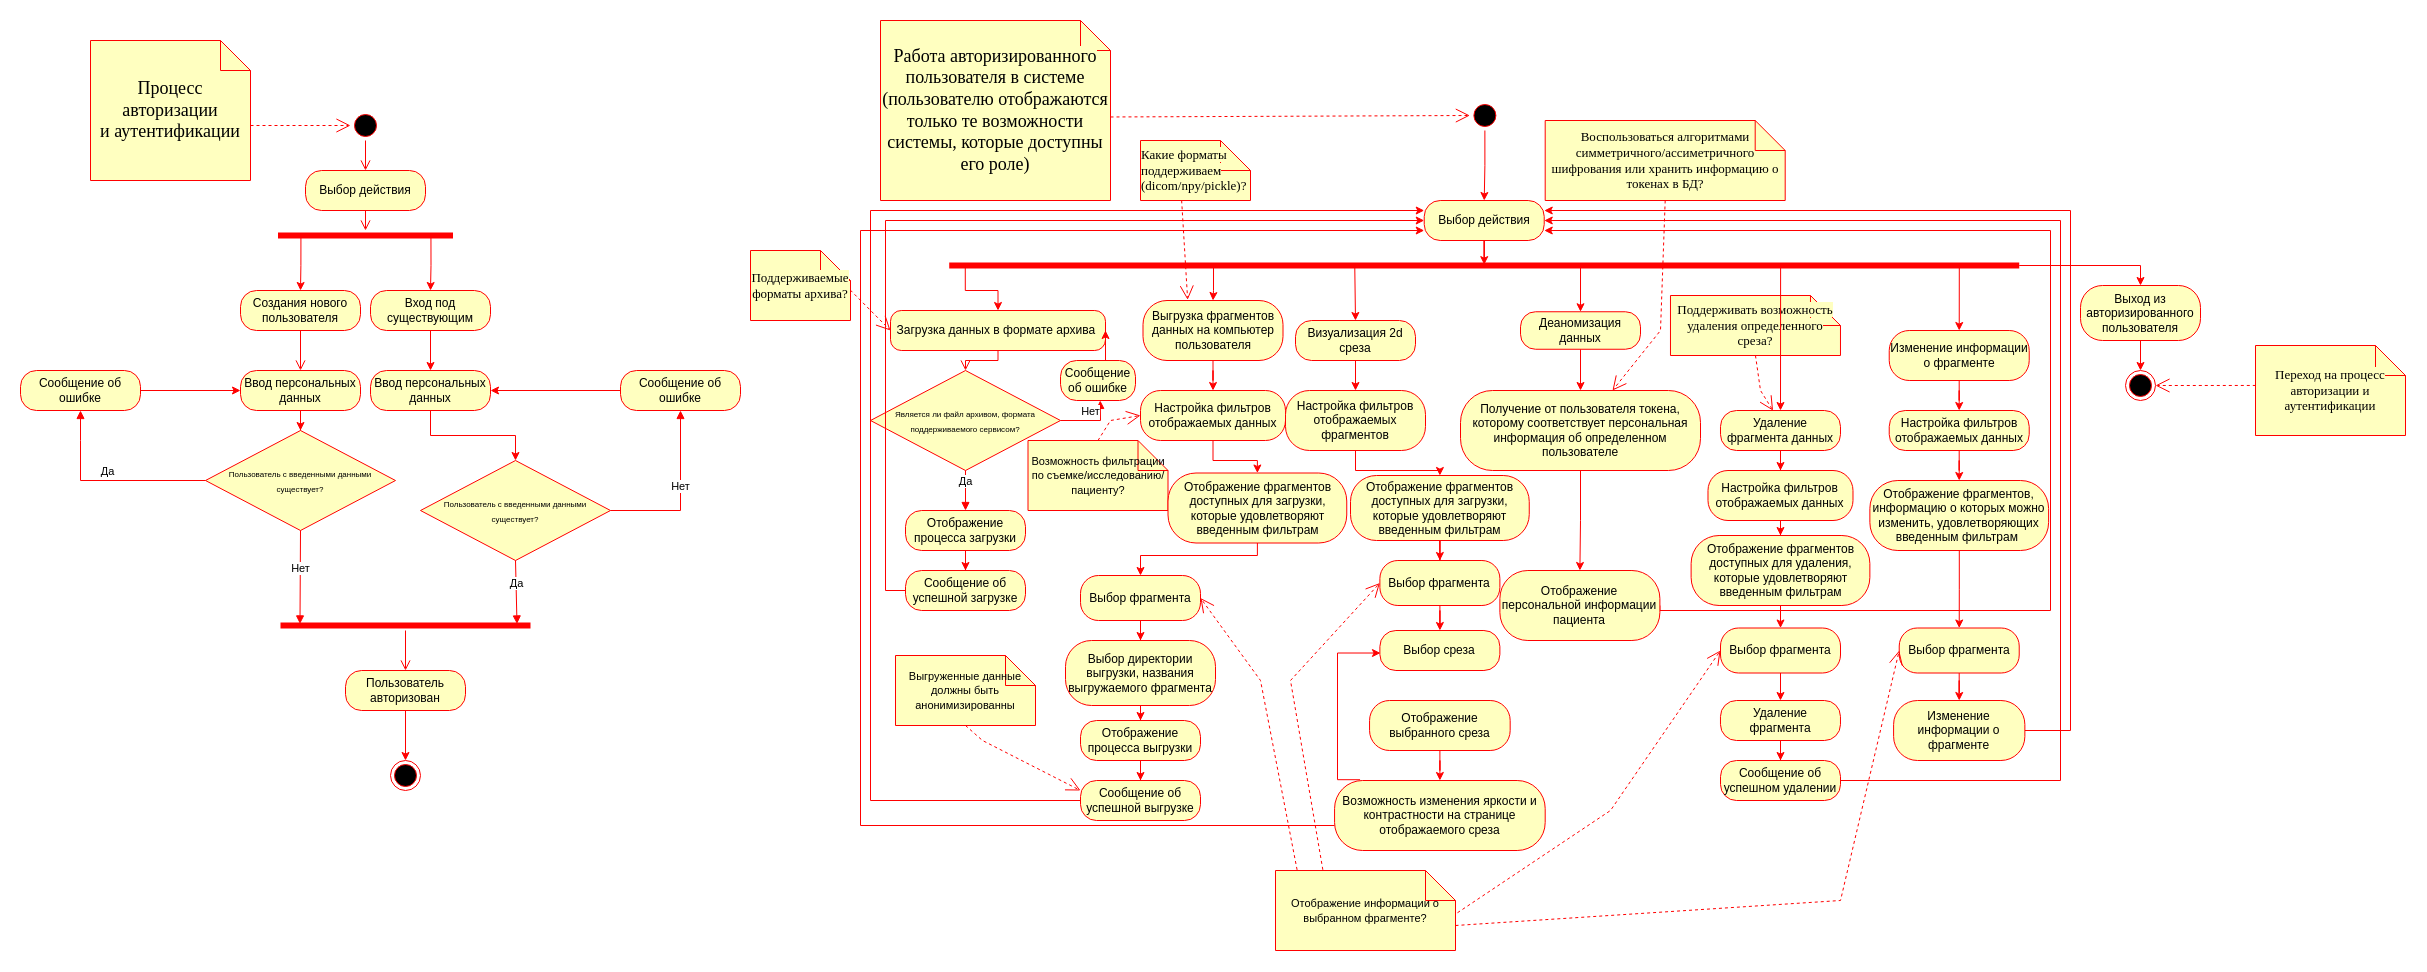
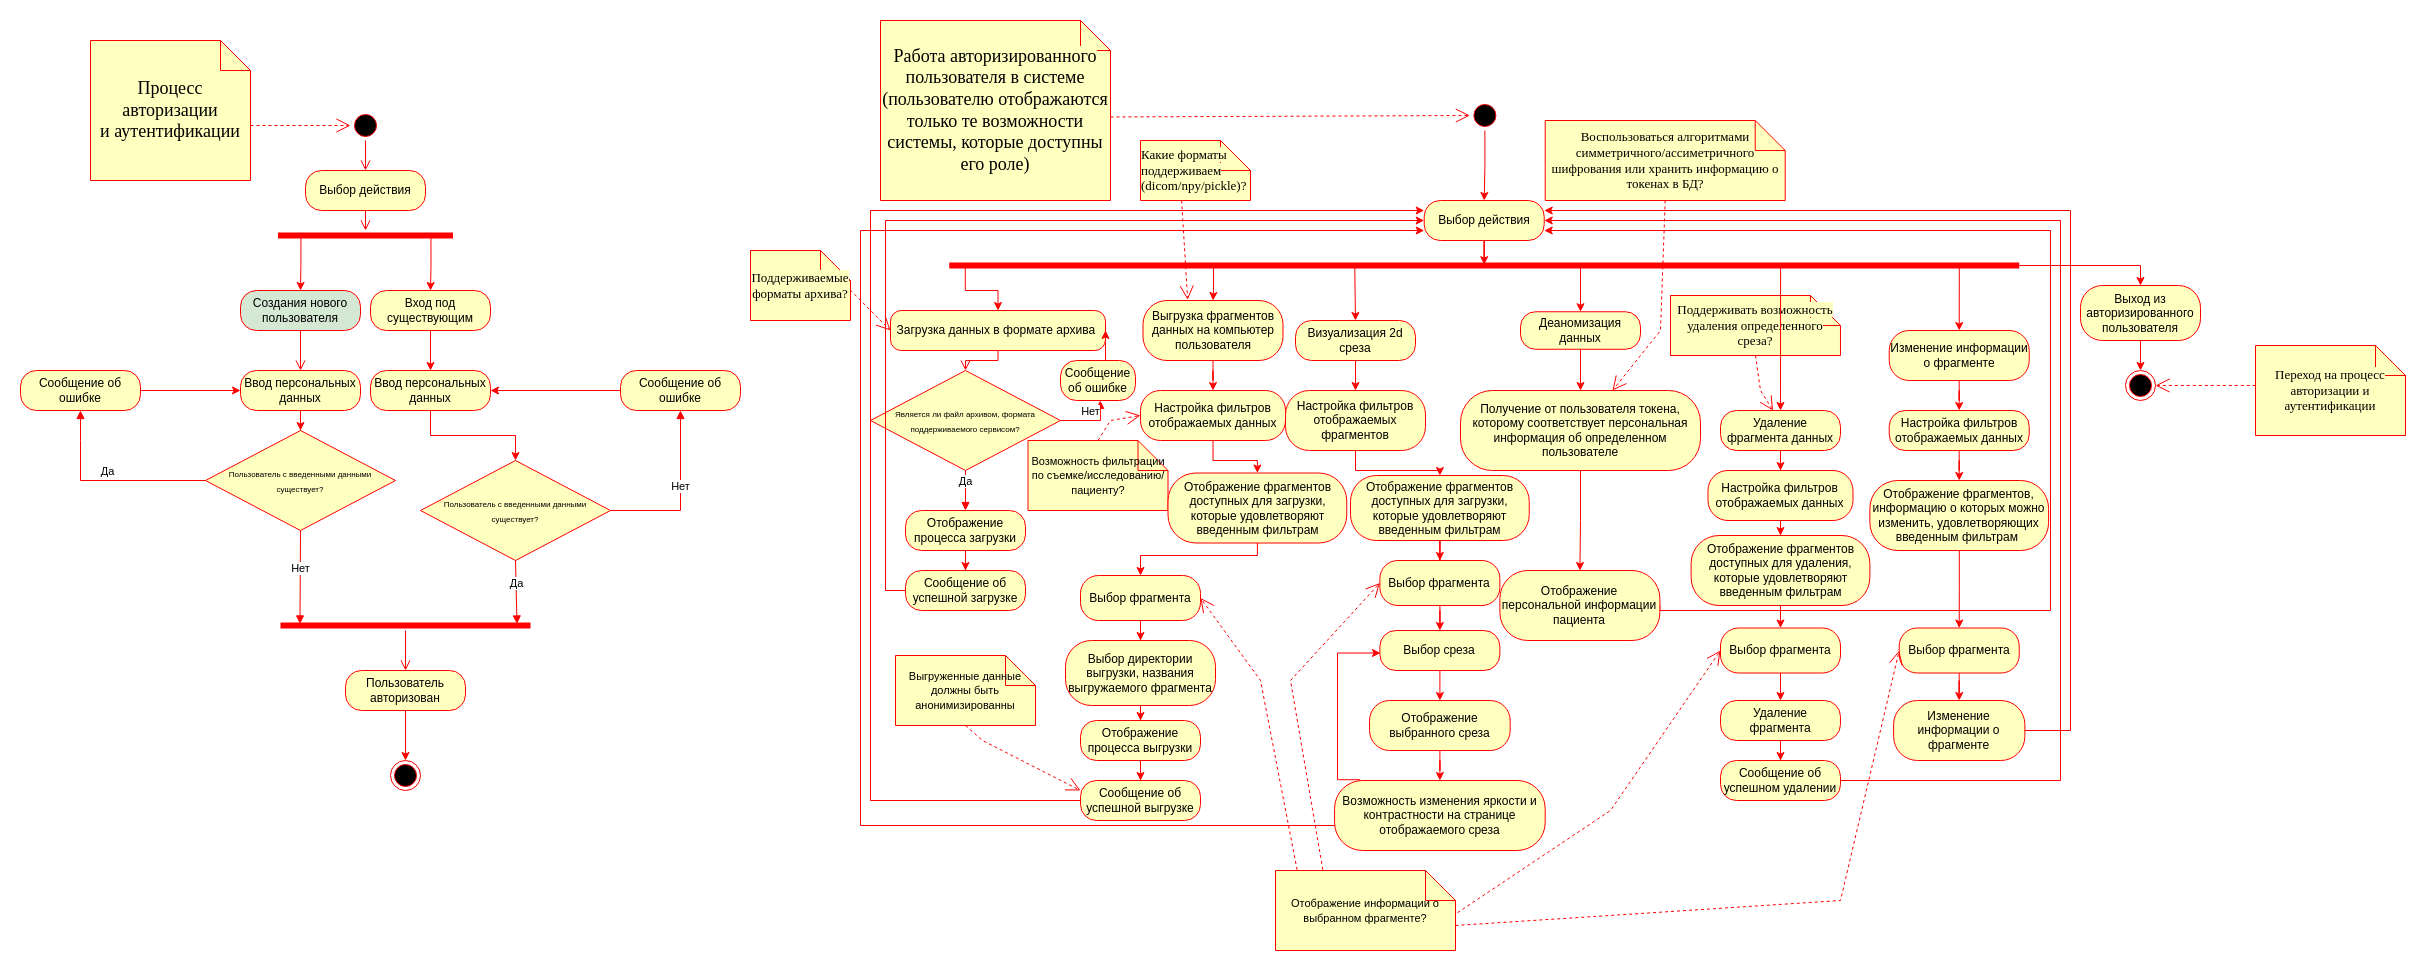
(301, 311) -> (301, 311)
none -> (1440, 682)
